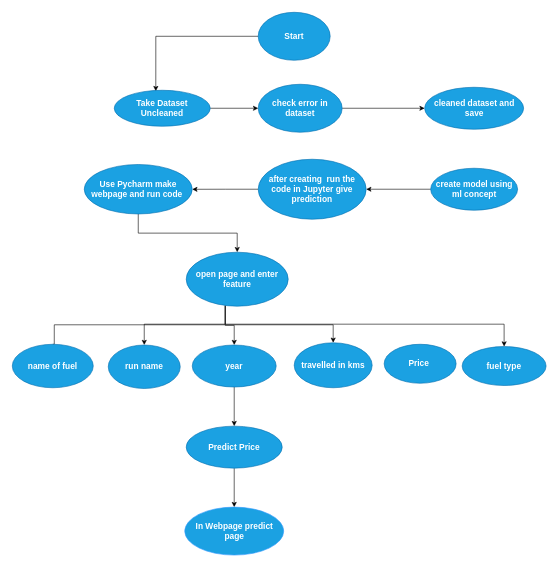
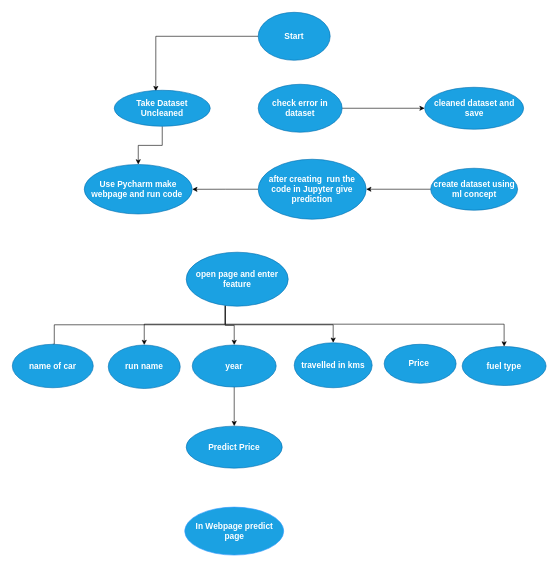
(252, 108) -> (150, 145)
(475, 189) -> (475, 189)
(138, 232) -> none
(53, 366) -> (53, 366)
(234, 501) -> none
